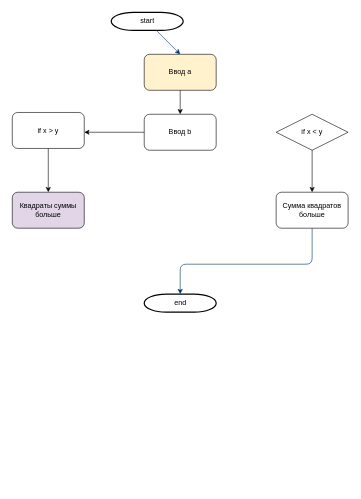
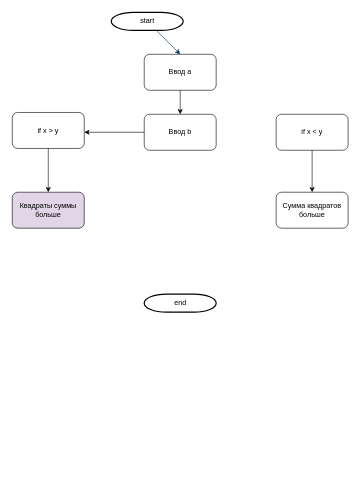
(180, 72) -> (180, 72)
(312, 132) -> (312, 132)
(182, 266) -> none
